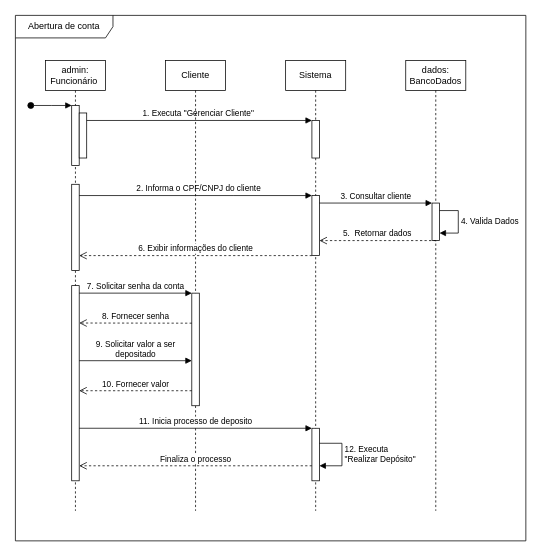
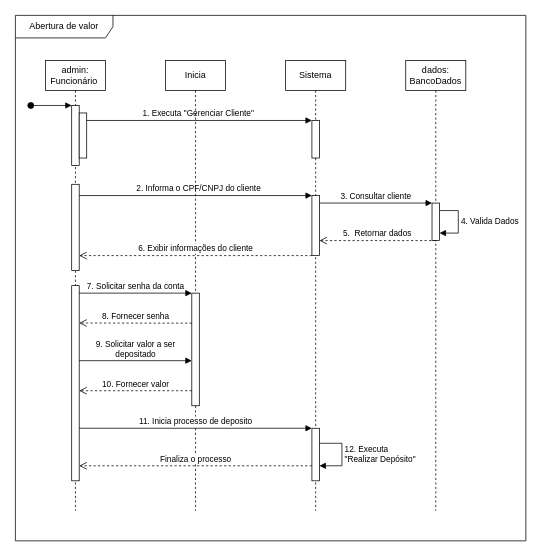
(64, 27) -> (64, 27)
(195, 75) -> (195, 75)
